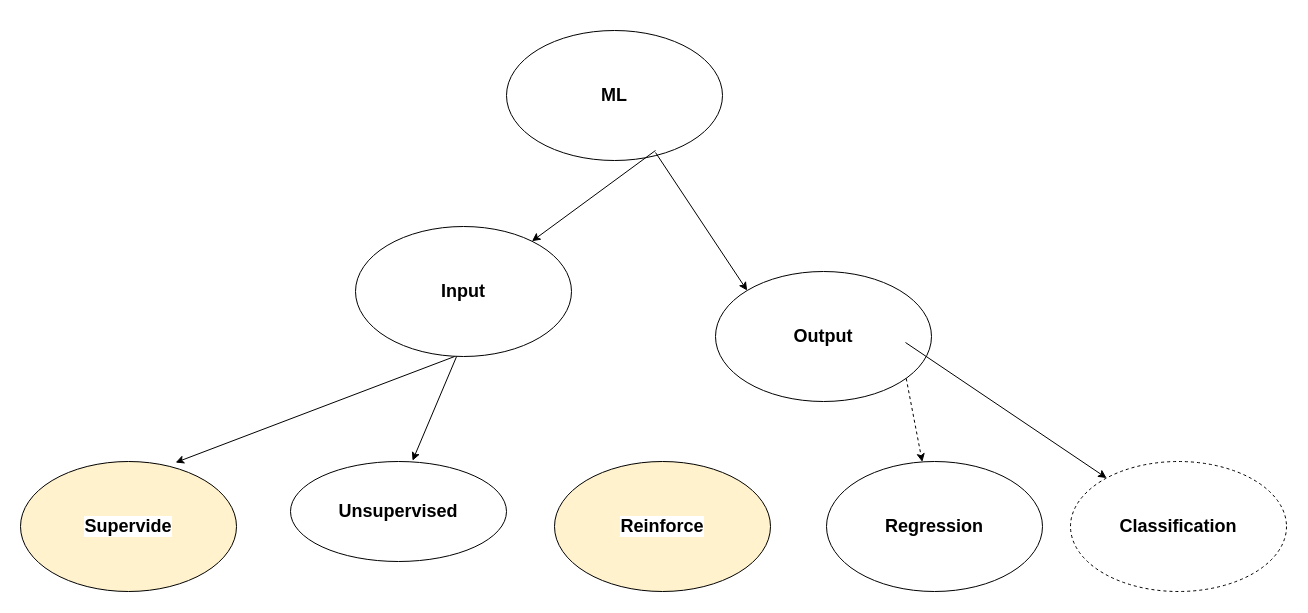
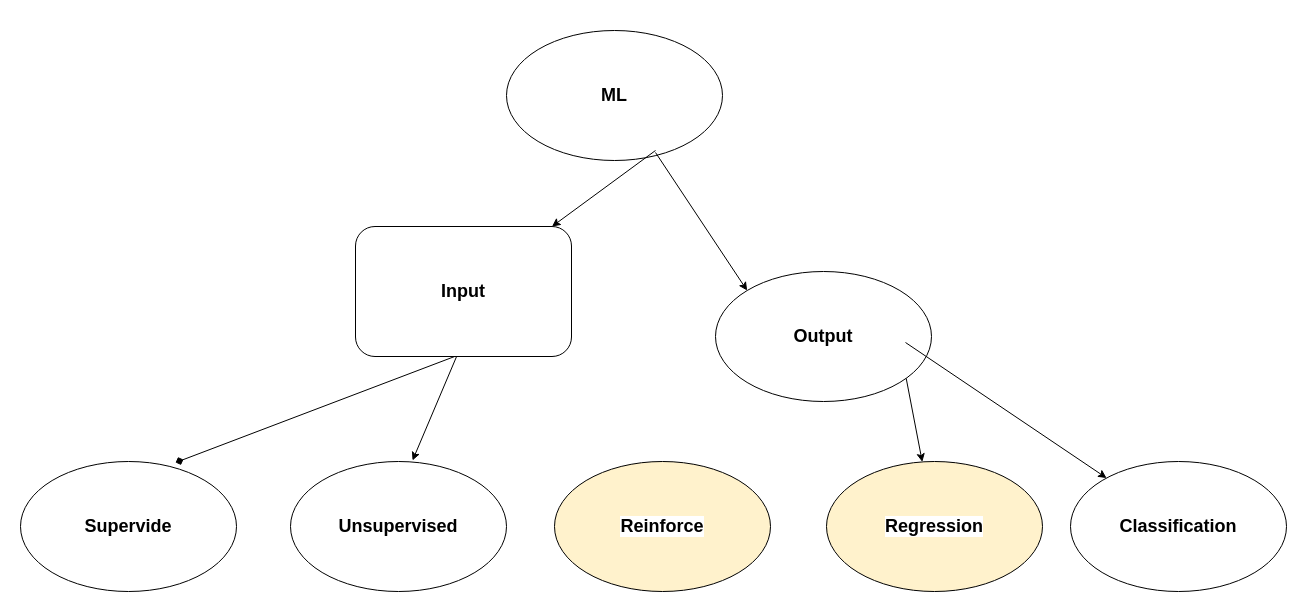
(464, 292) -> (464, 292)
(914, 418) -> (914, 418)
(182, 460) -> (183, 460)
(399, 512) -> (399, 527)
(129, 527) -> (129, 527)
(935, 527) -> (935, 527)
(1179, 527) -> (1179, 527)
